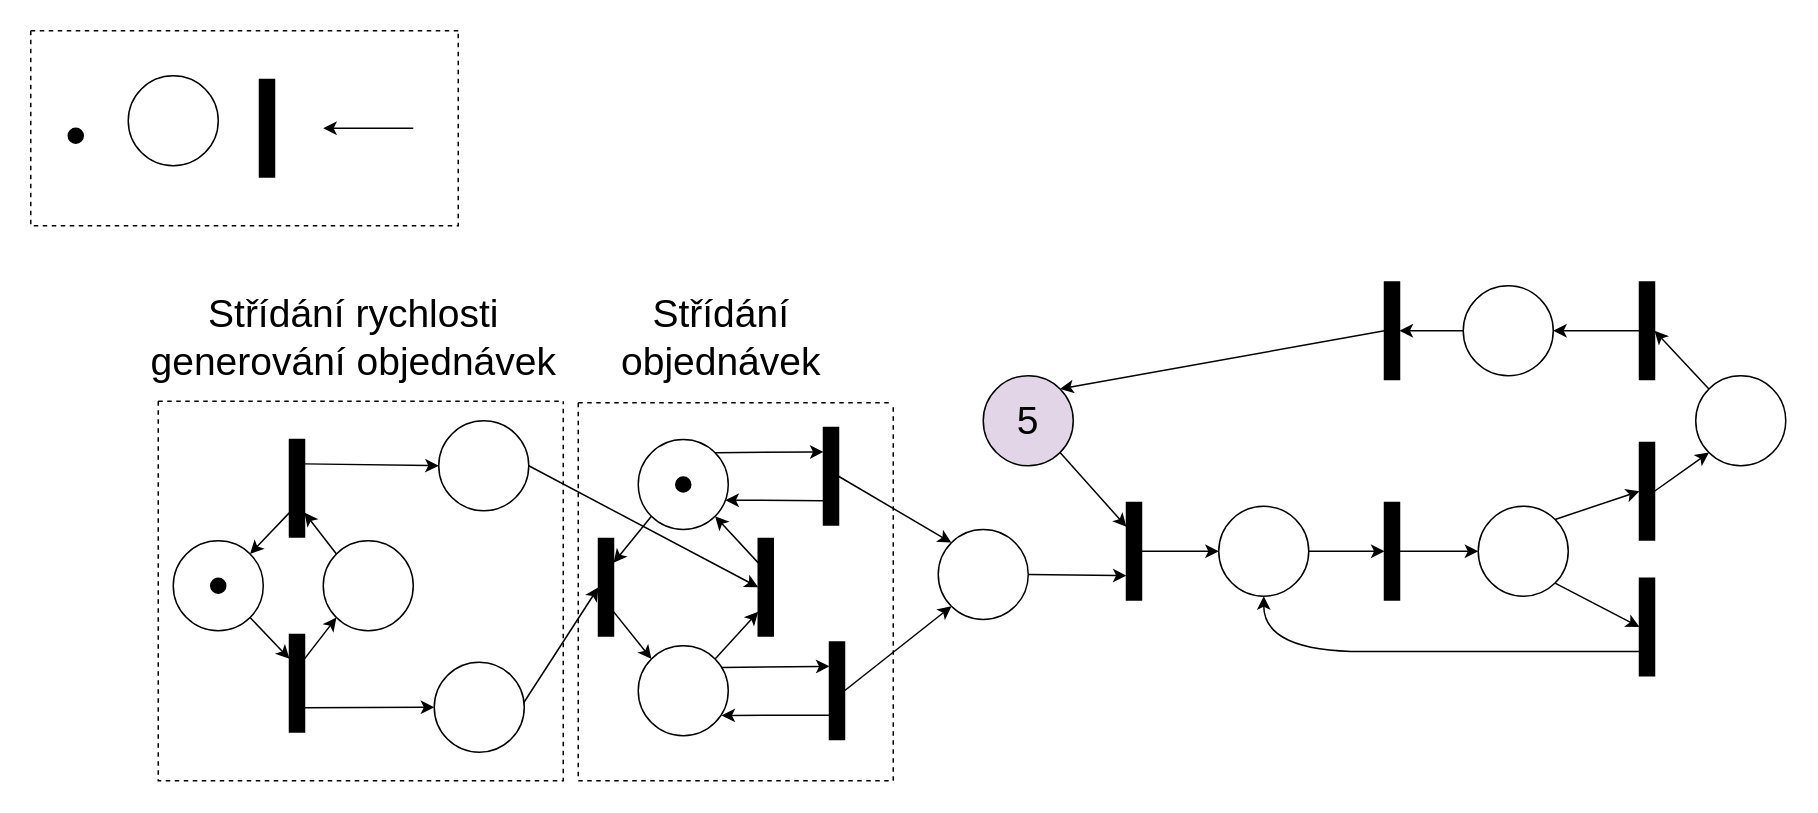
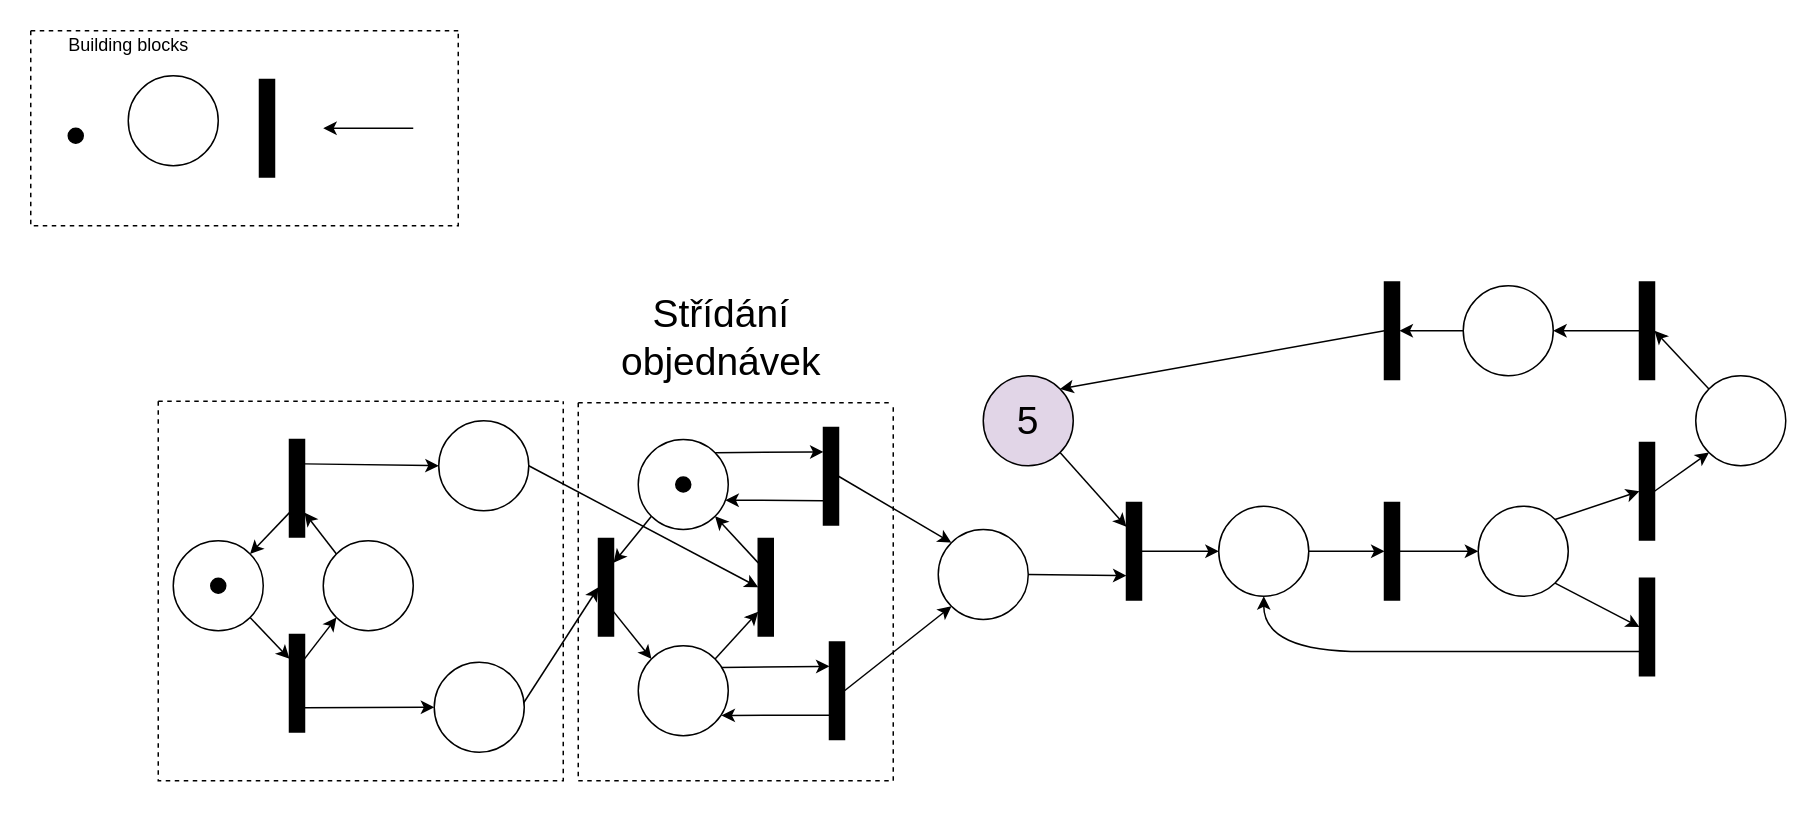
none -> (128, 46)
(353, 338) -> none
